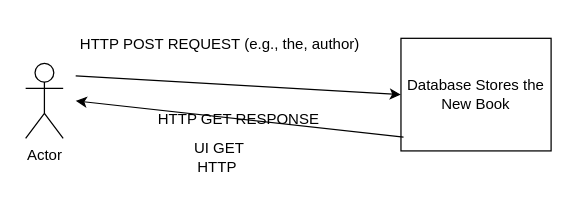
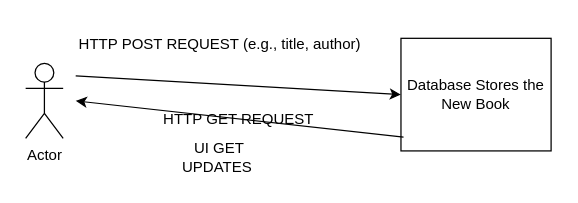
(220, 44) -> (220, 44)
(239, 119) -> (239, 119)
(219, 157) -> (219, 157)
